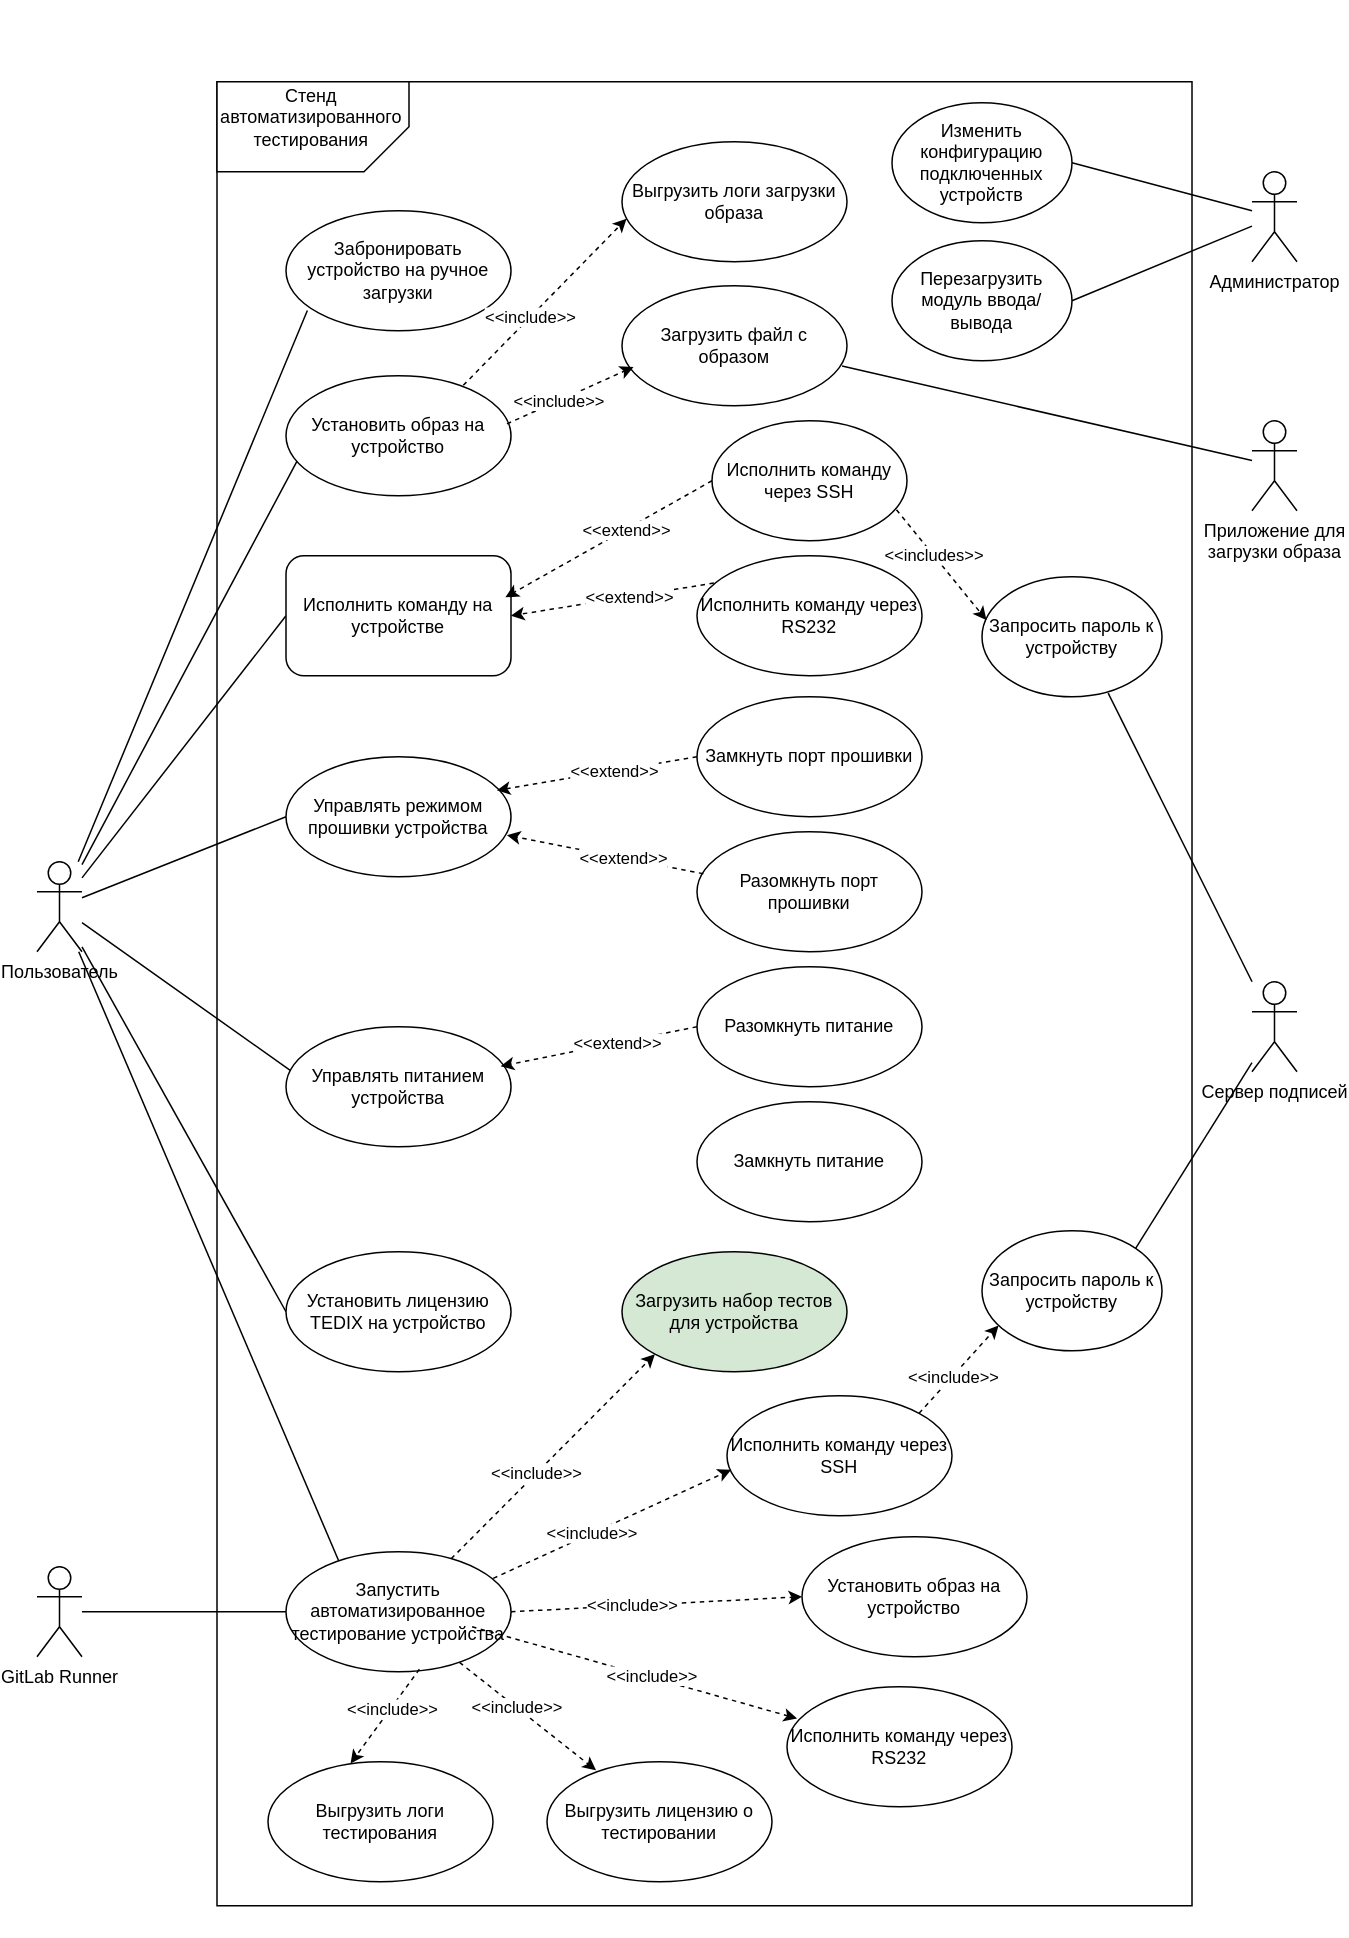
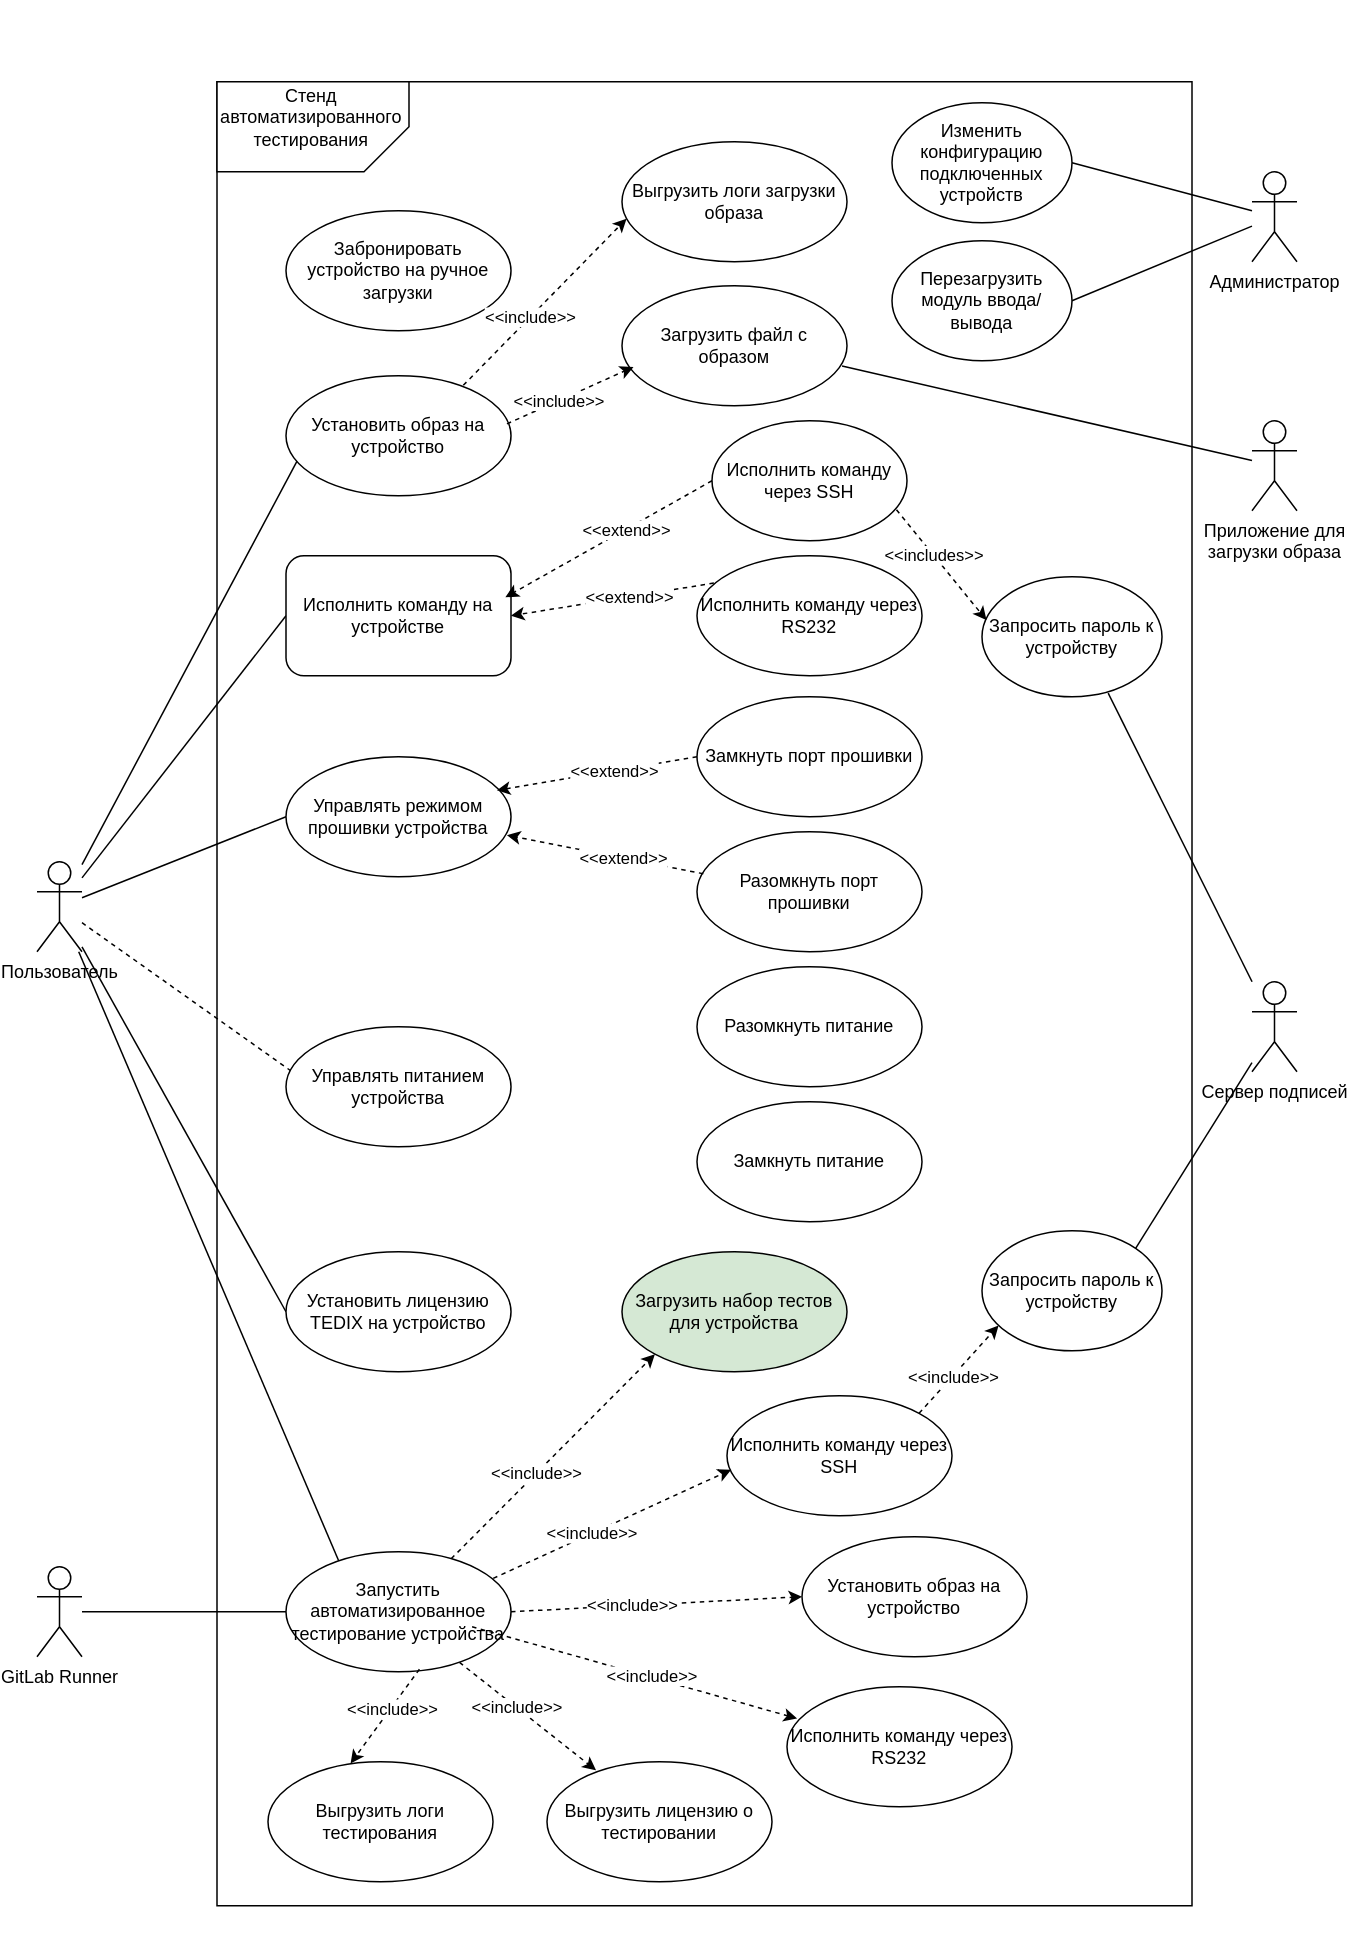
(192, 587) -> none
(187, 997) -> (187, 997)
(542, 1058) -> none
